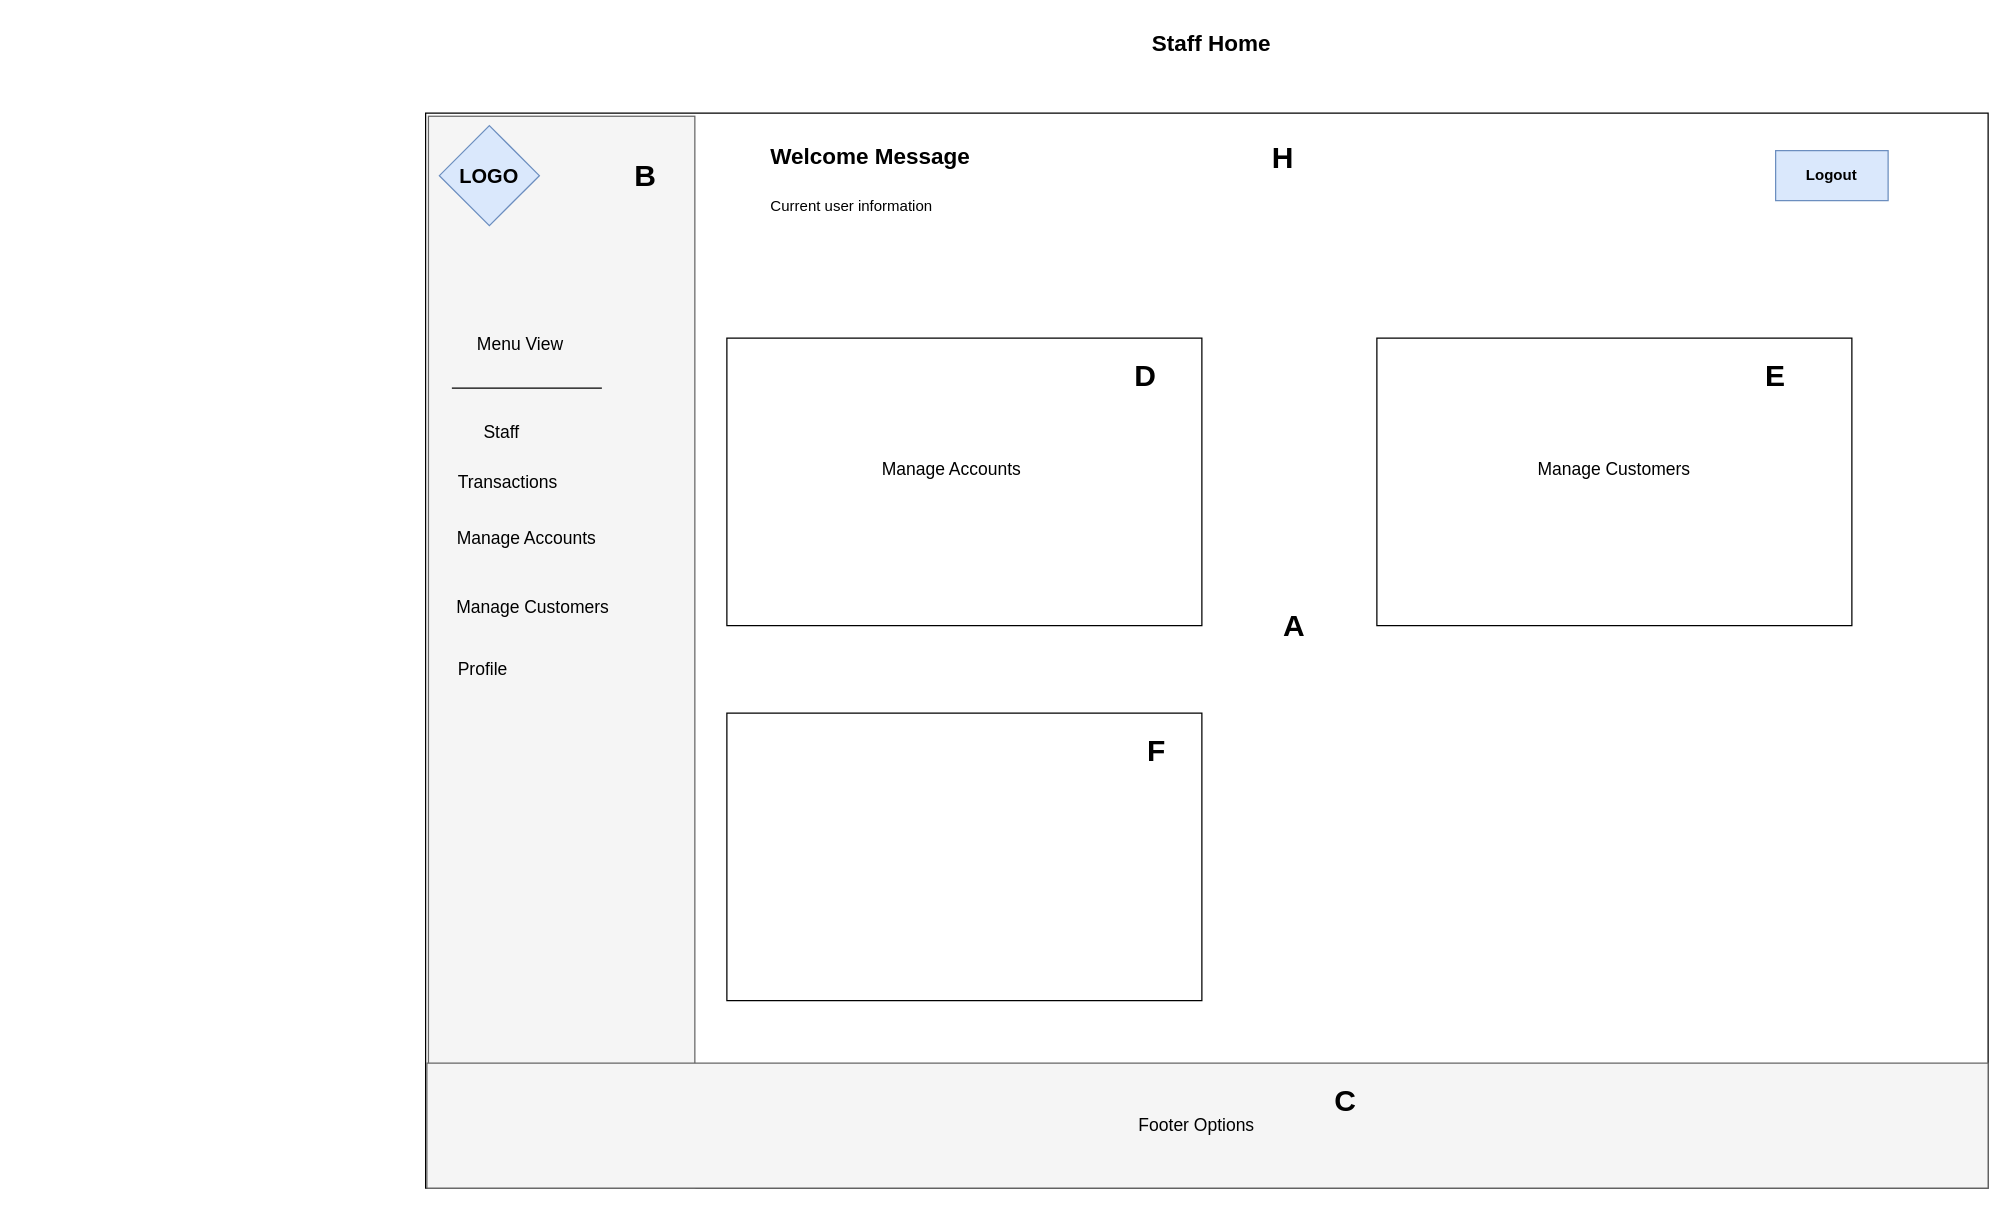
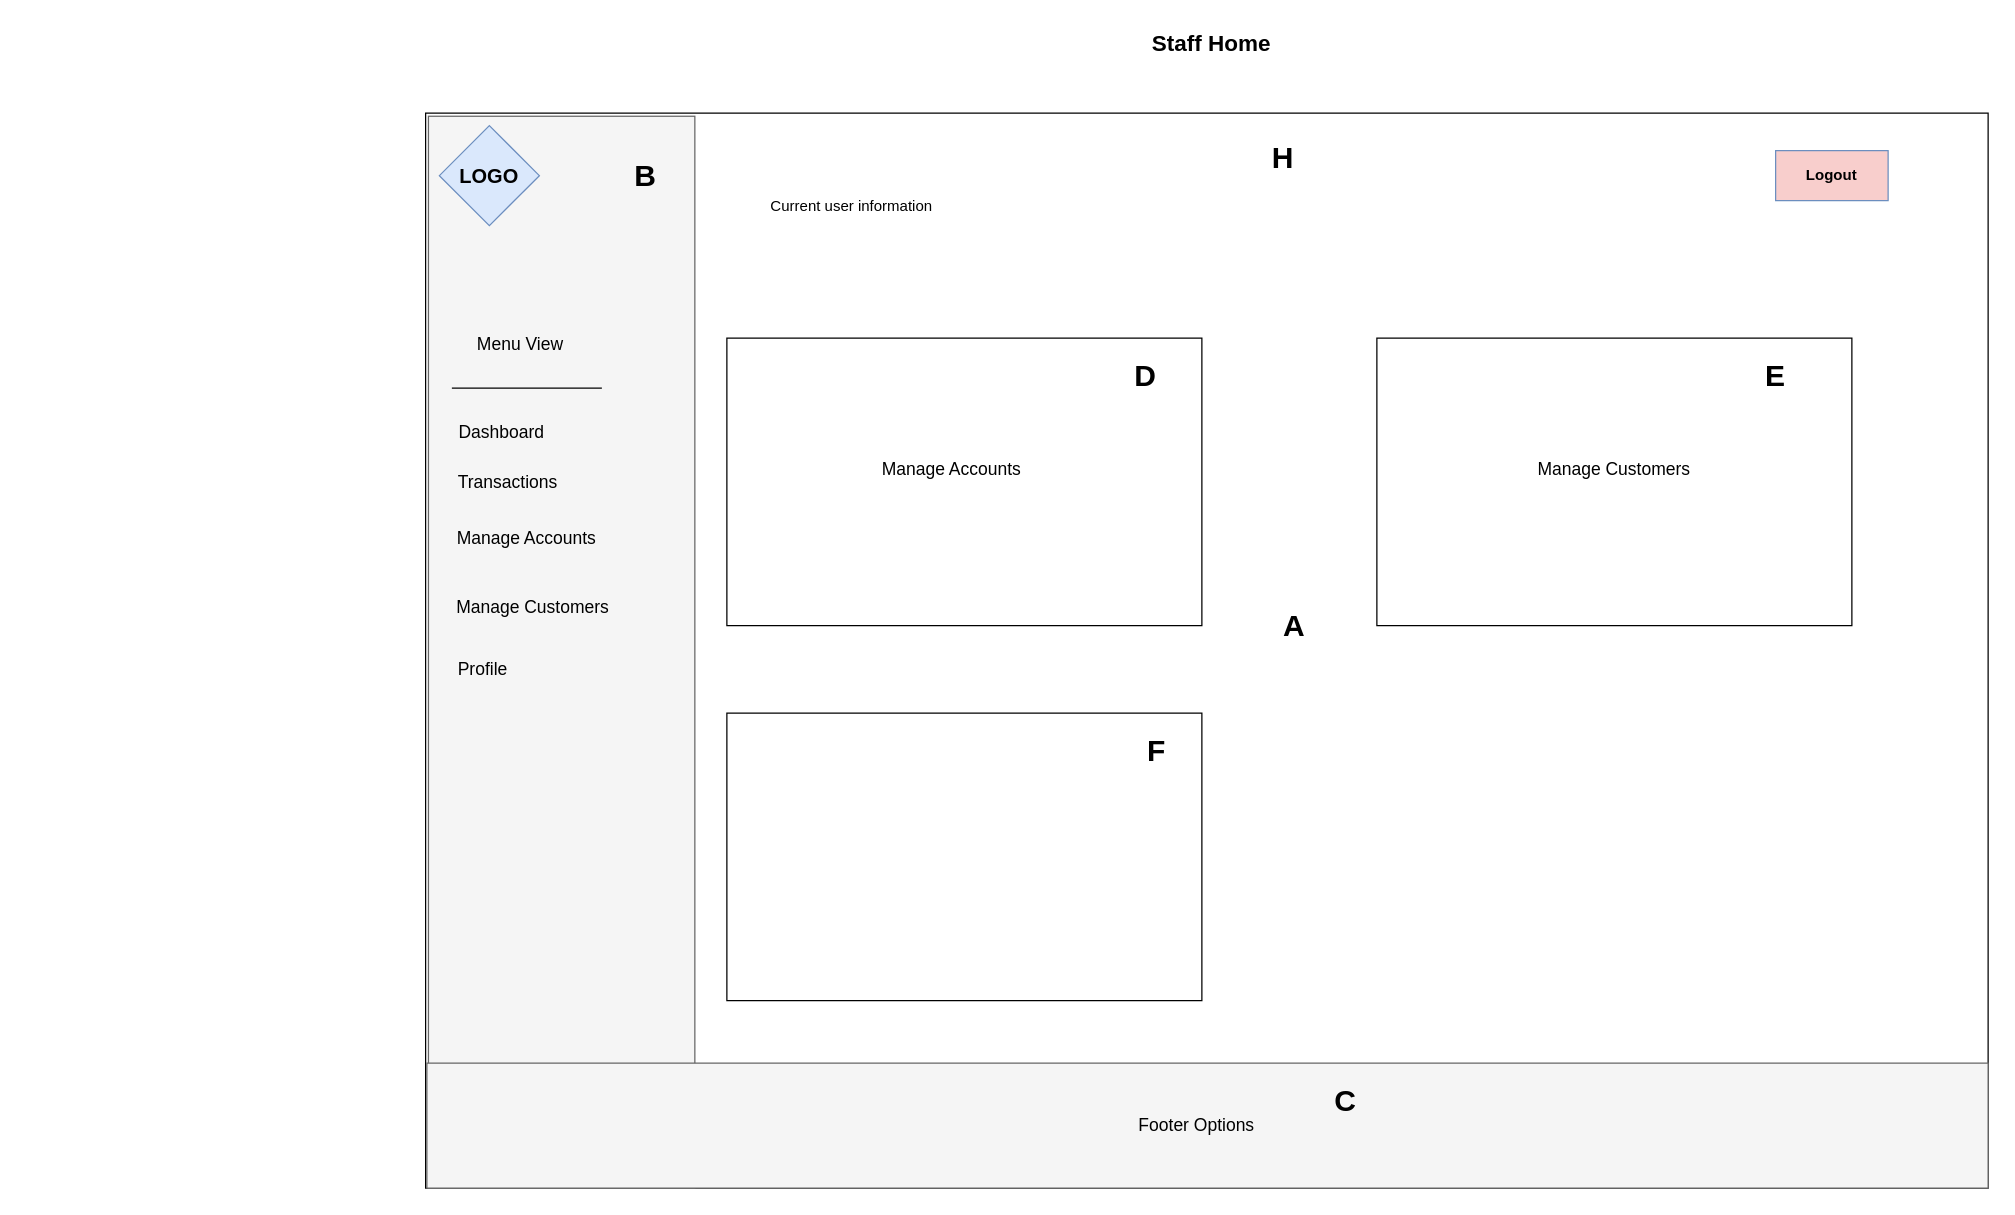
(871, 157) -> none
(1832, 176) -> (1832, 176)
(502, 432) -> (502, 432)
